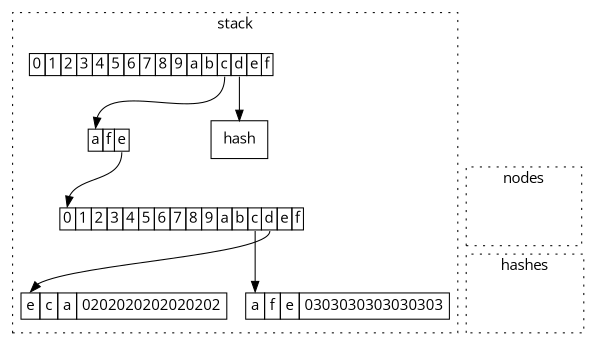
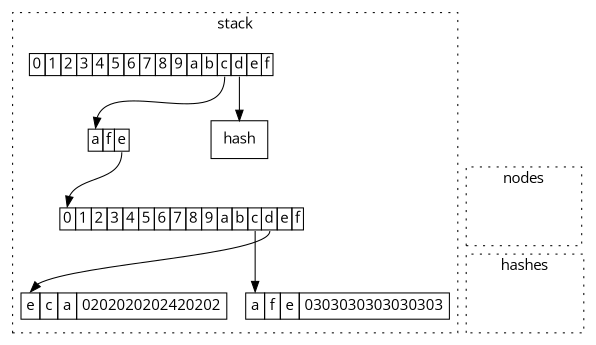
(152, 306) -> (152, 306)
